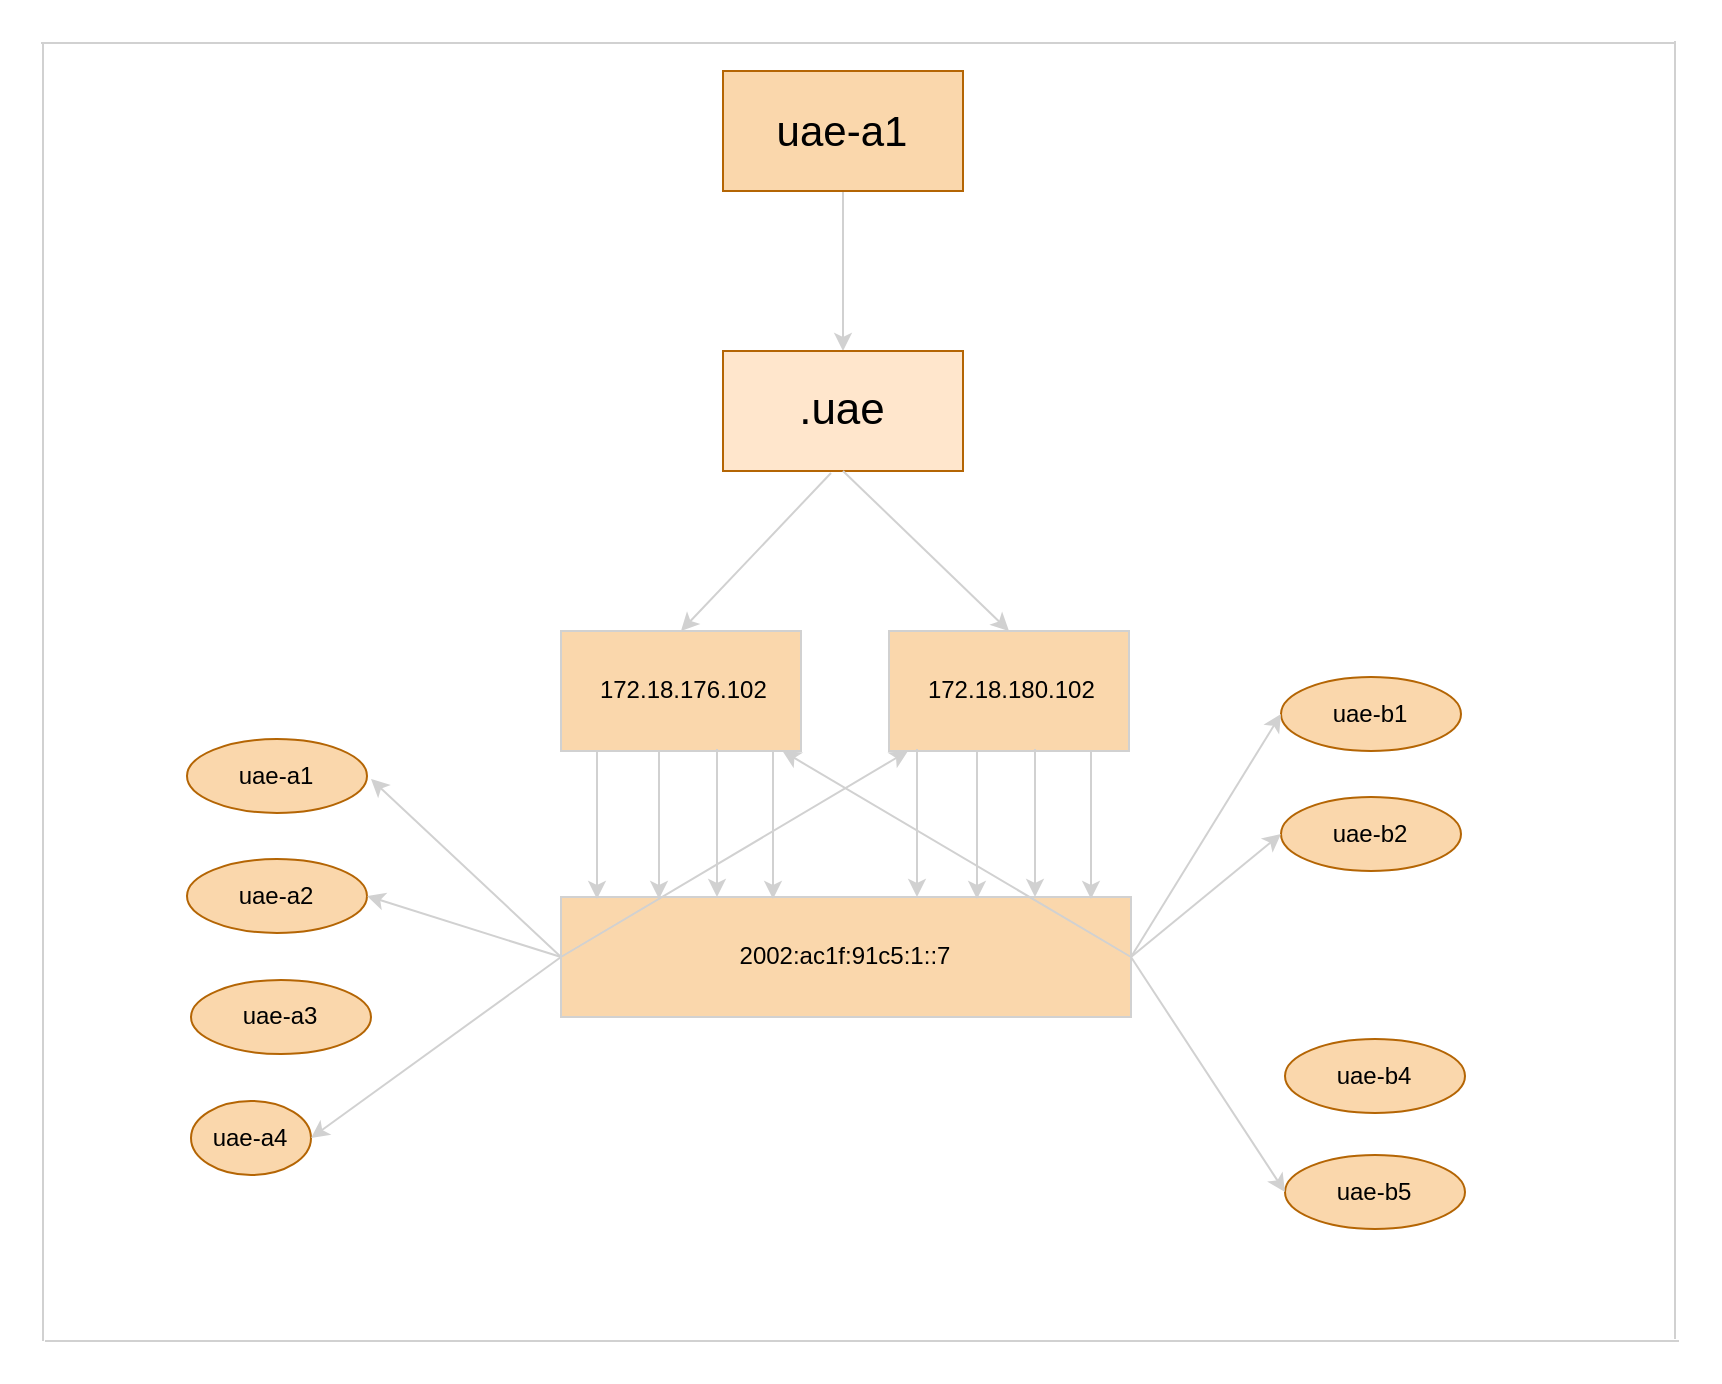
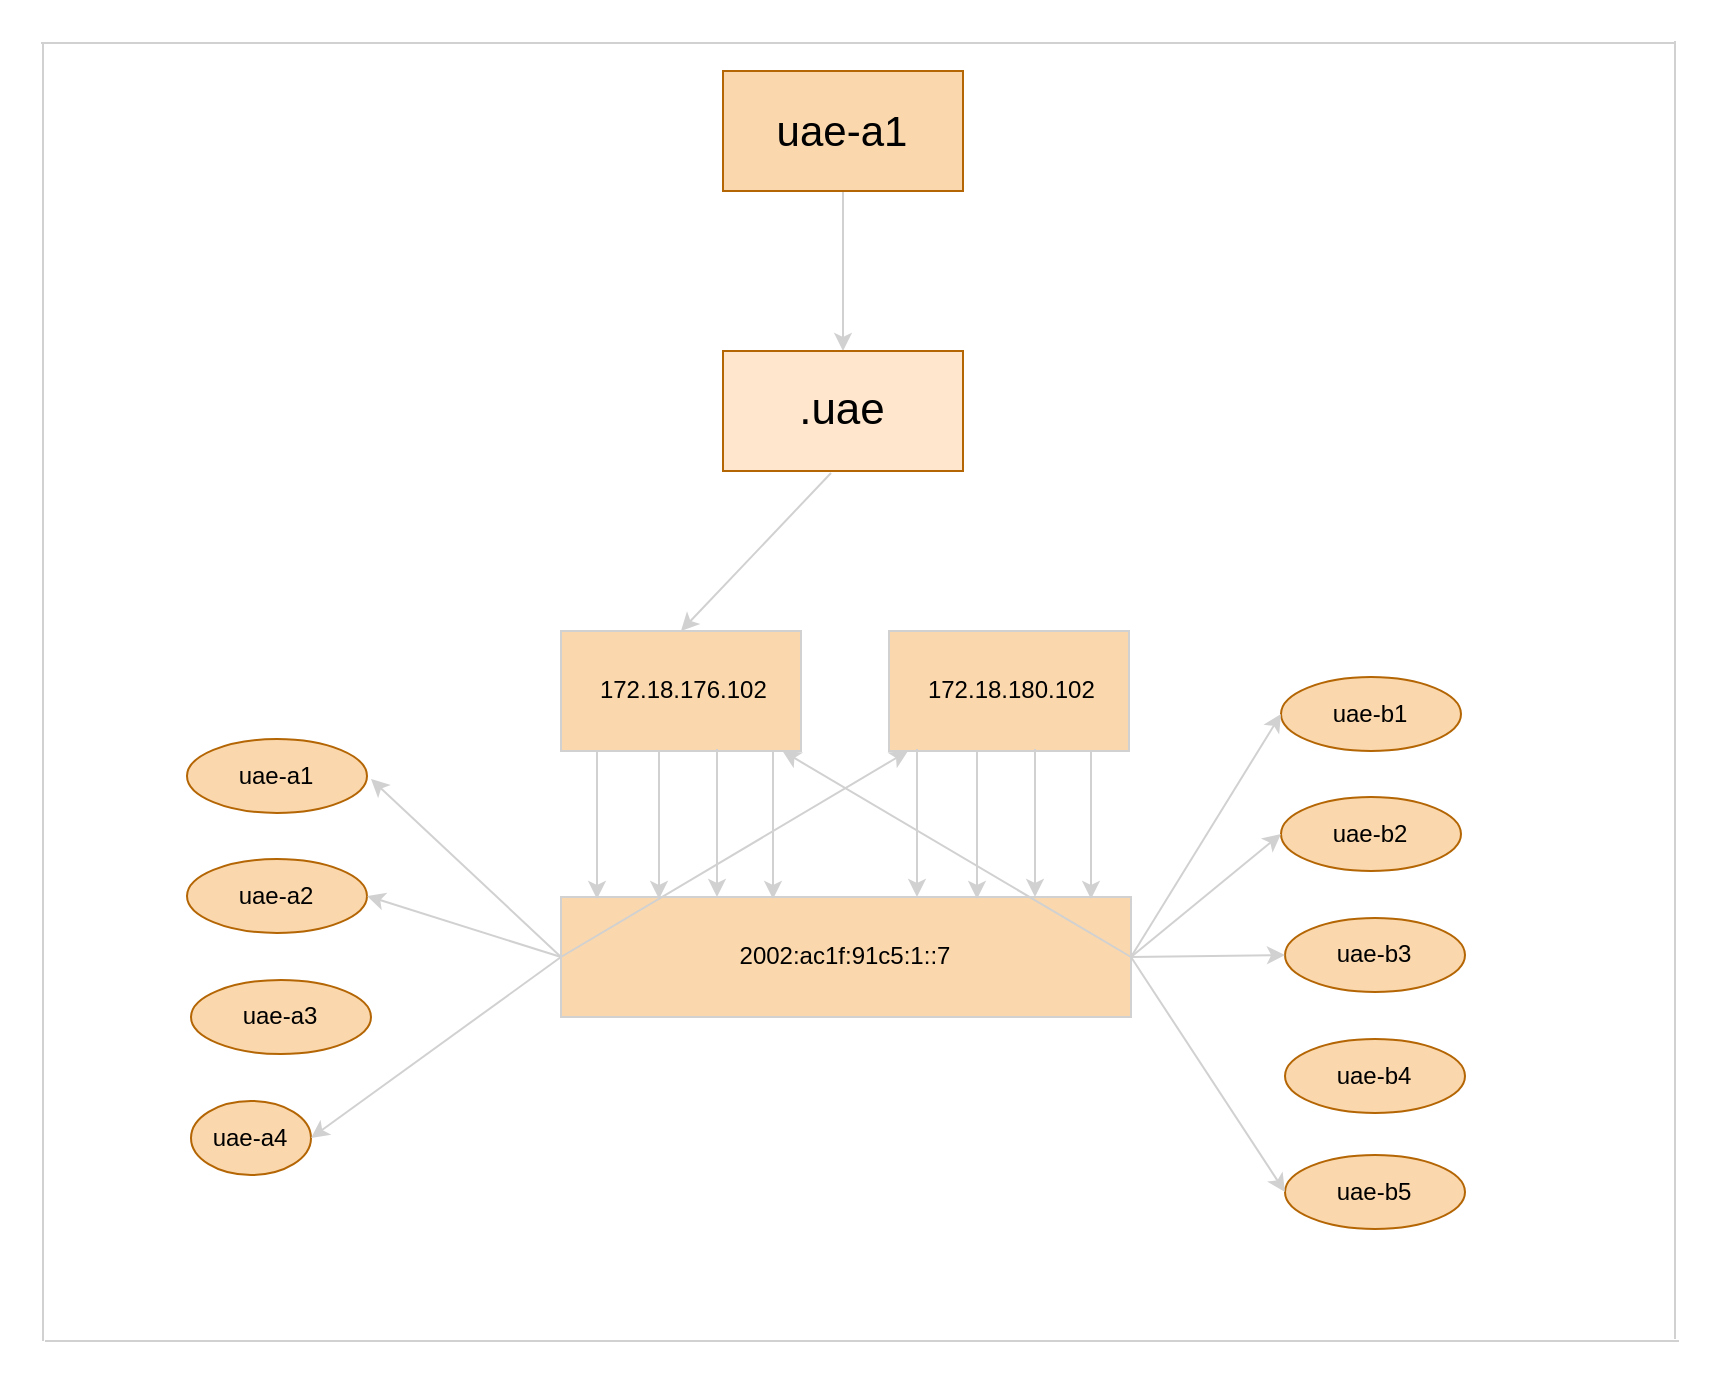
(844, 472) -> none
none -> (1375, 955)
none -> (1204, 956)
